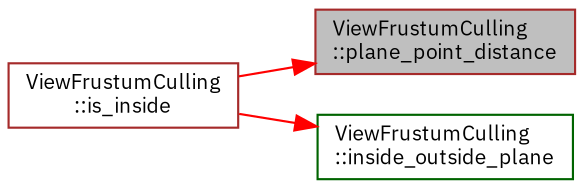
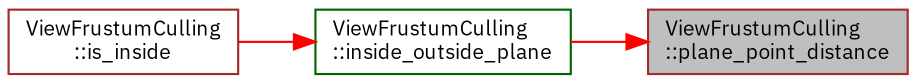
(266, 72) -> (599, 42)
